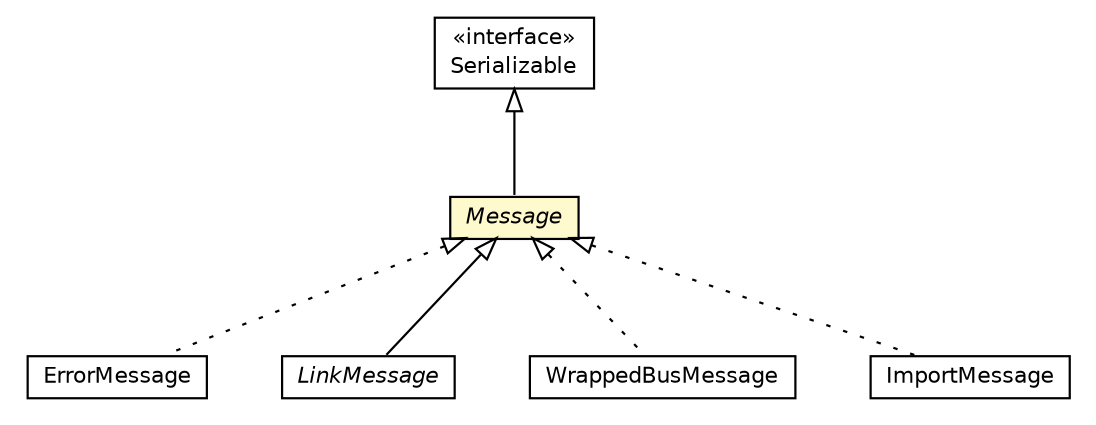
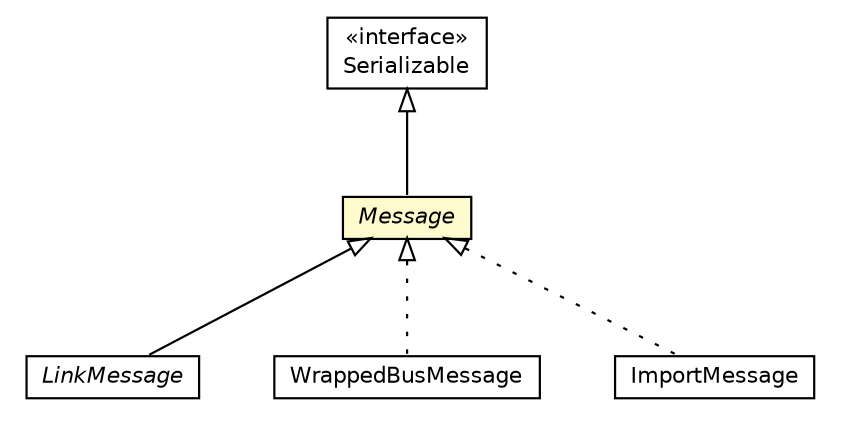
(116, 376) -> none
